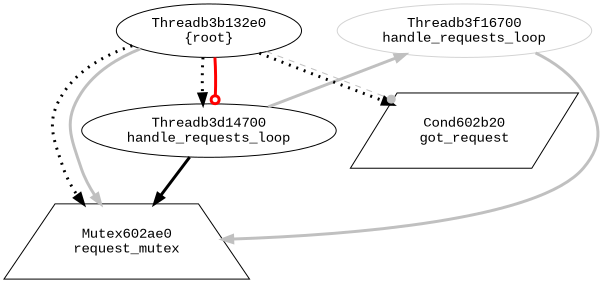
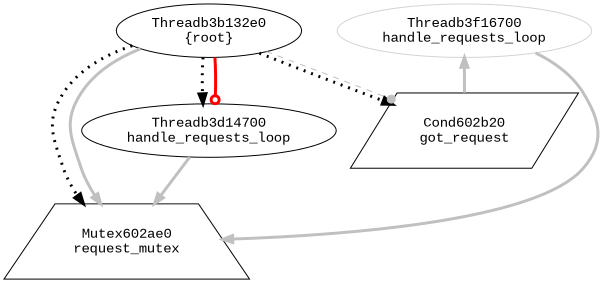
(323, 86) -> (464, 80)
(175, 176) -> (175, 176)
